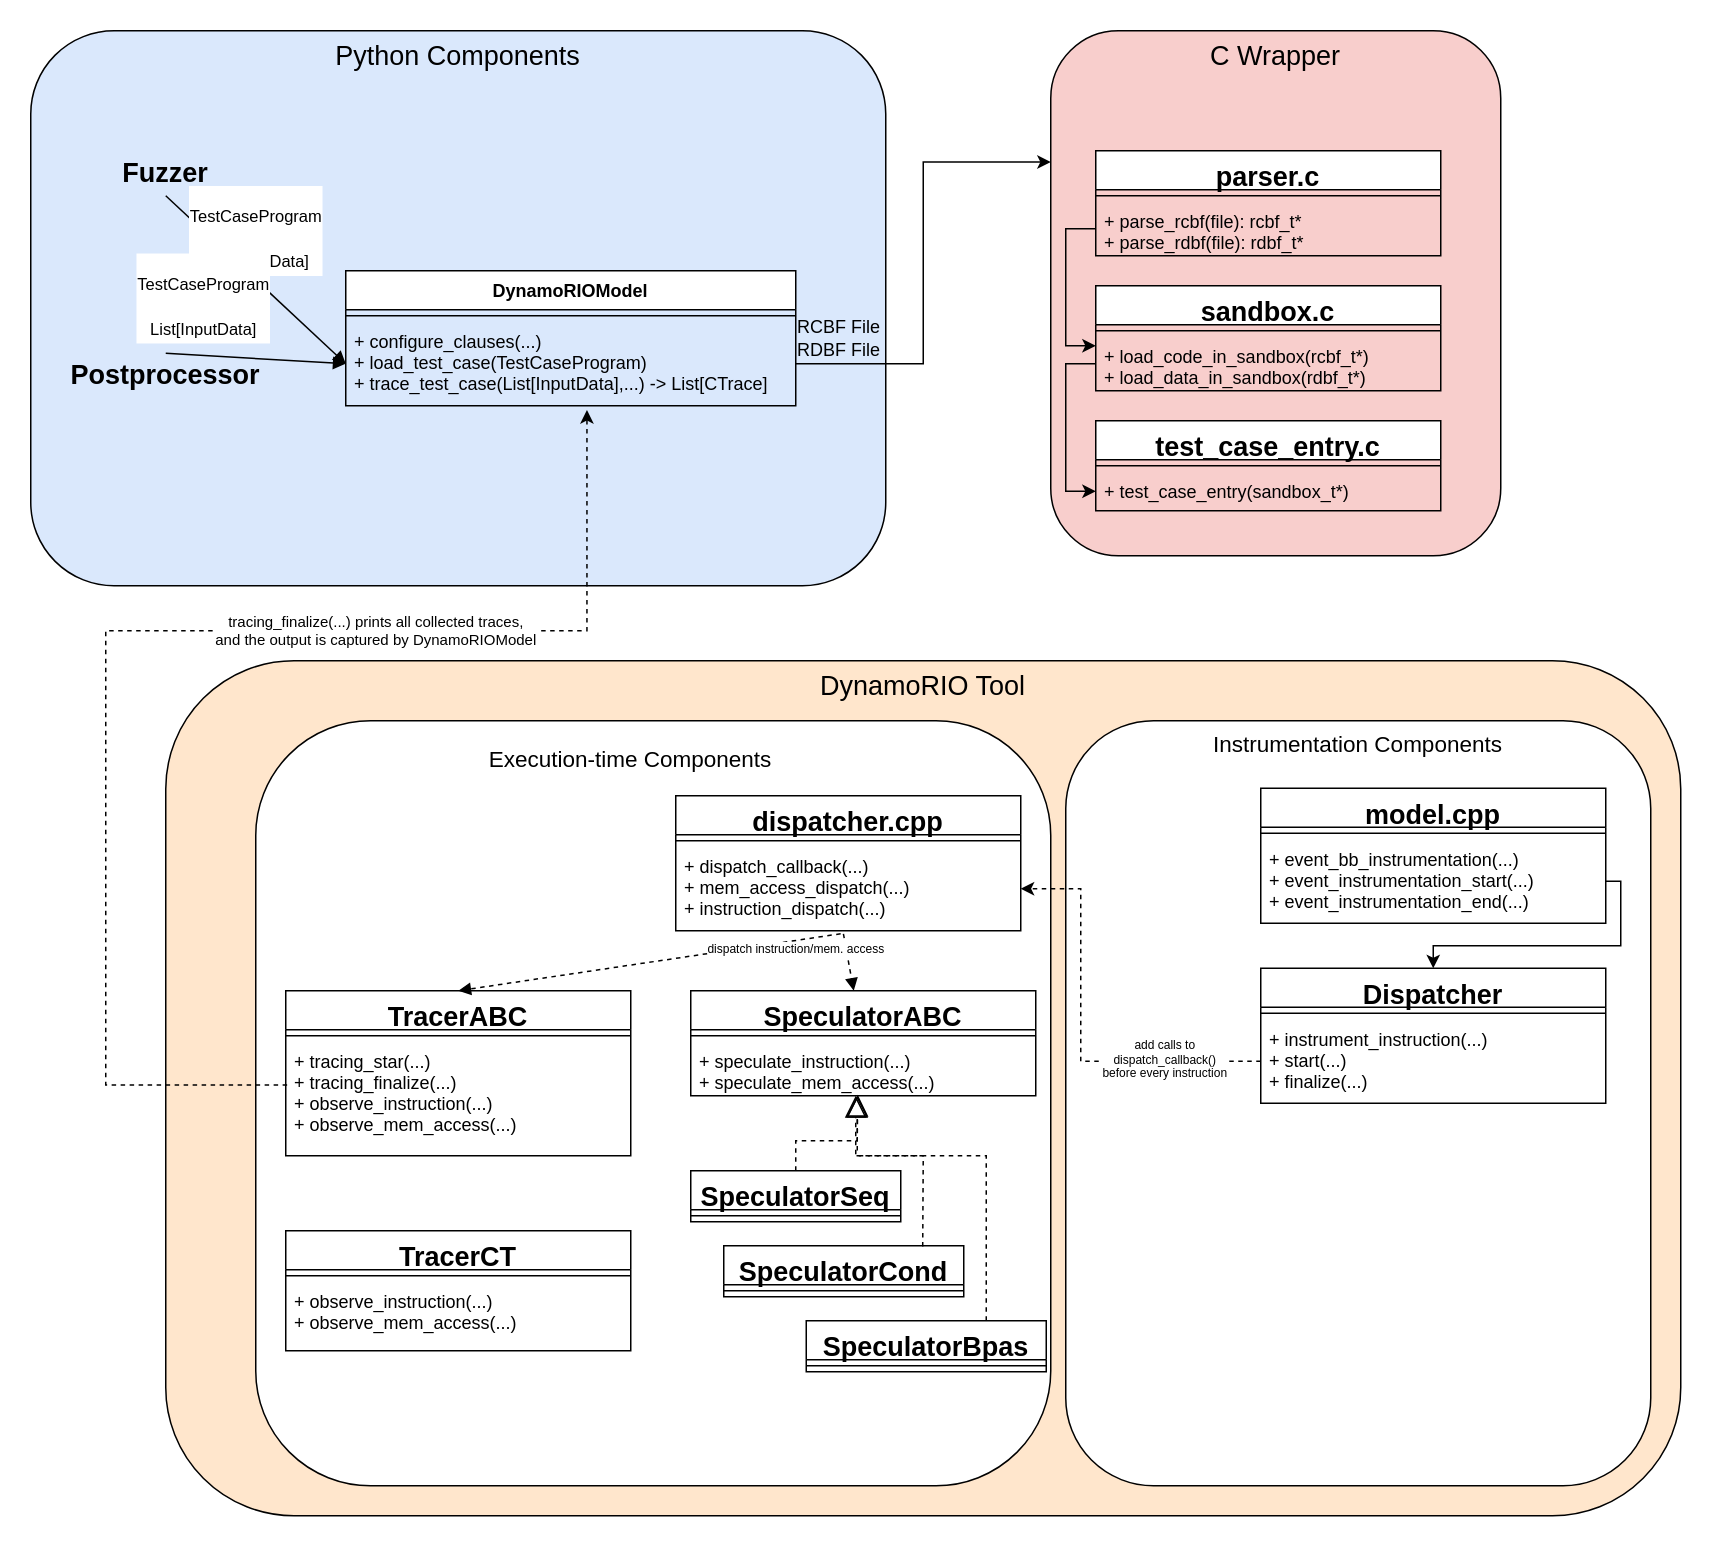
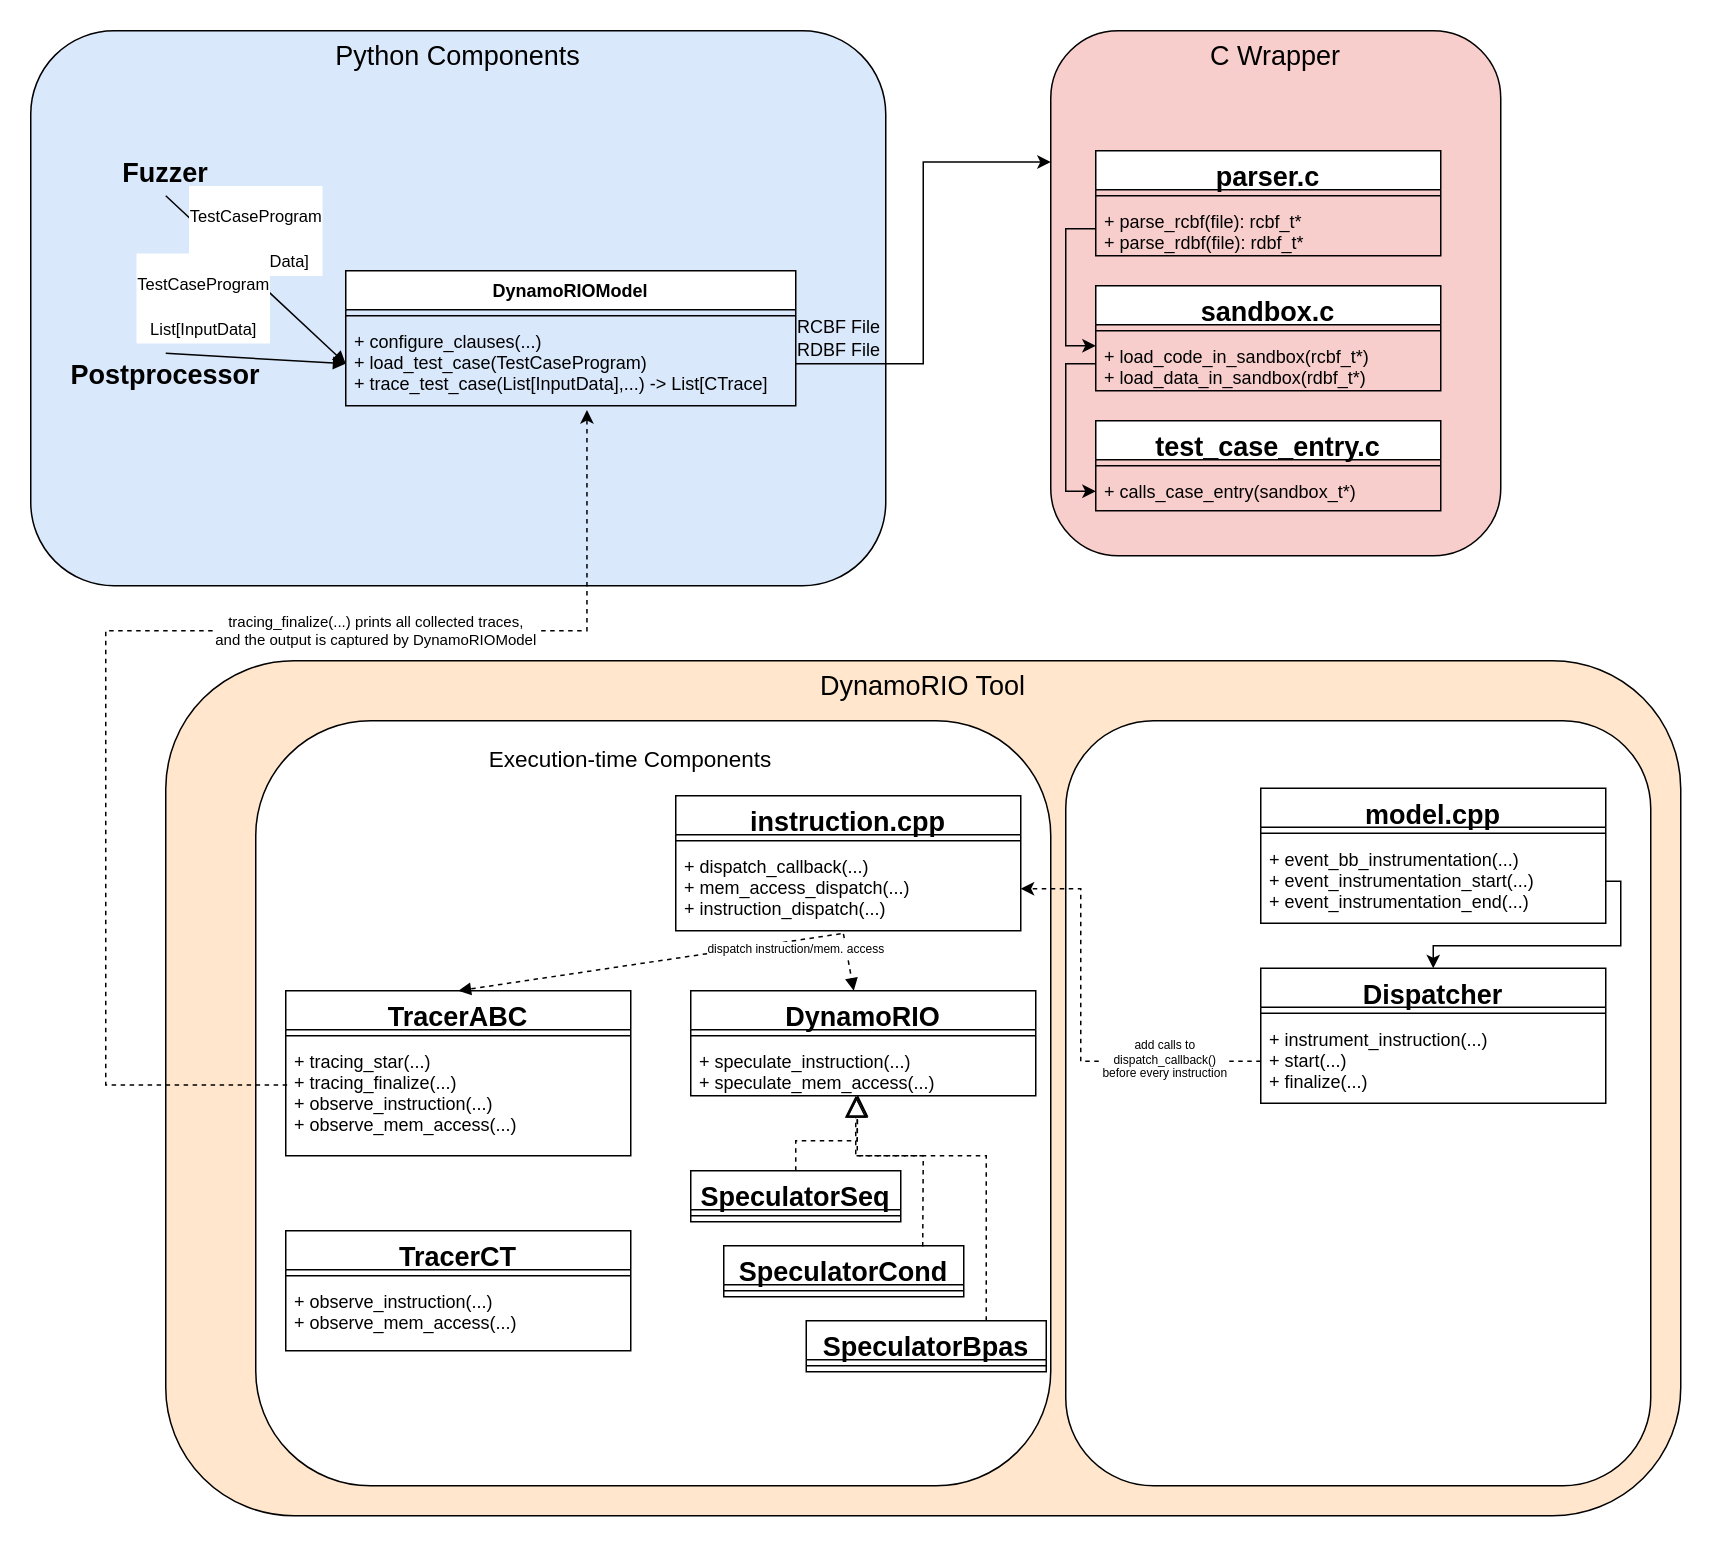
(1248, 492) -> (1248, 492)
(1358, 743) -> none
(848, 822) -> (848, 822)
(863, 1017) -> (863, 1017)
